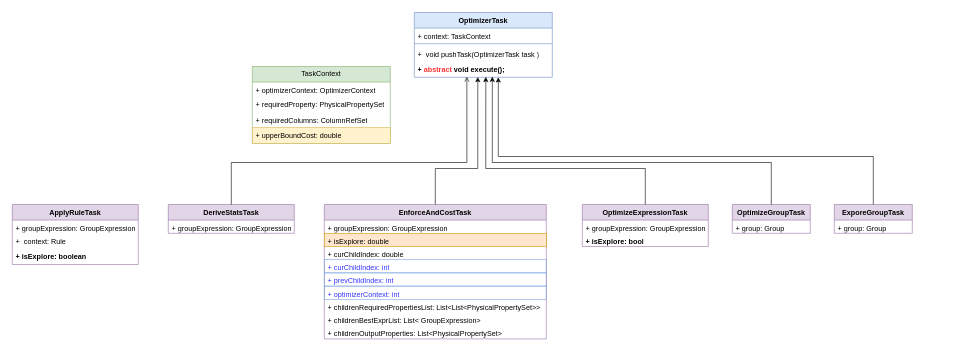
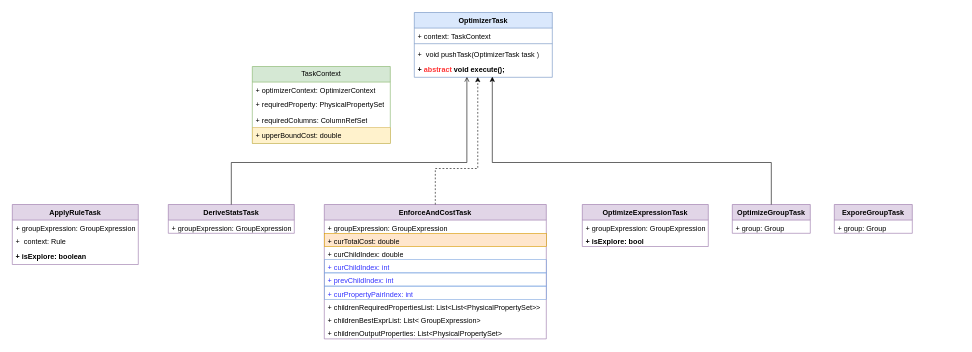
(686, 156) -> none
(478, 164) -> (478, 164)
(566, 168) -> none
(362, 242) -> (369, 242)
(371, 294) -> (380, 294)
